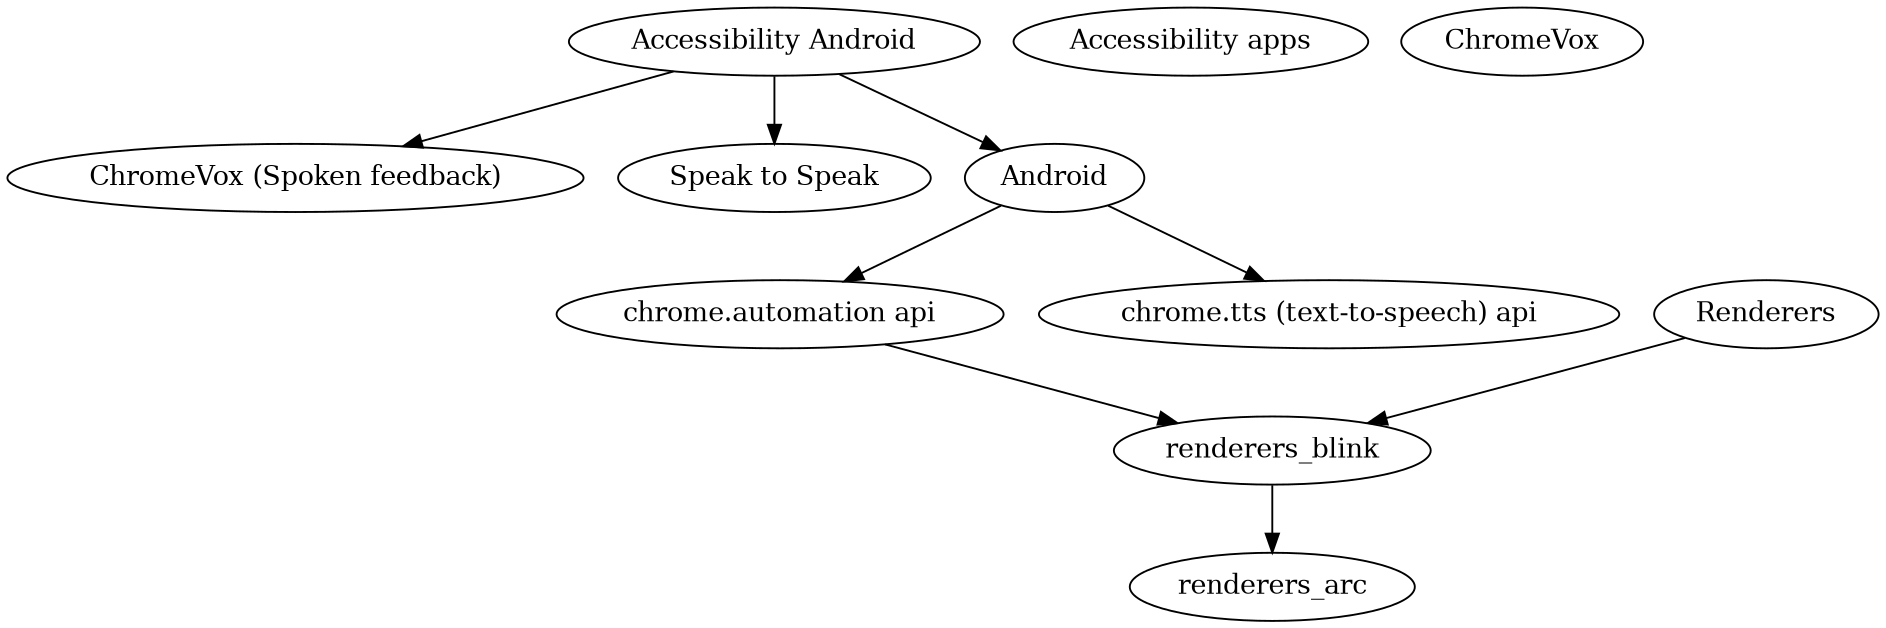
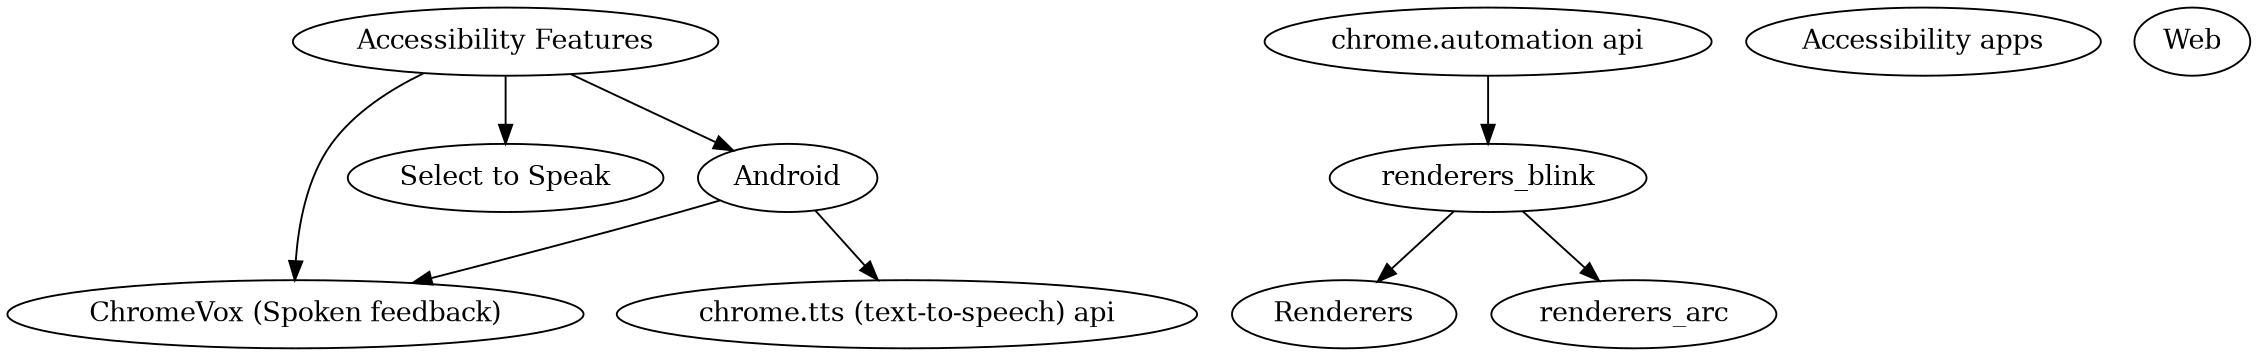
(774, 42) -> (506, 42)
(1522, 42) -> (2192, 42)
(774, 178) -> (506, 178)
(931, 239) -> (576, 240)
(1536, 378) -> (1423, 240)
